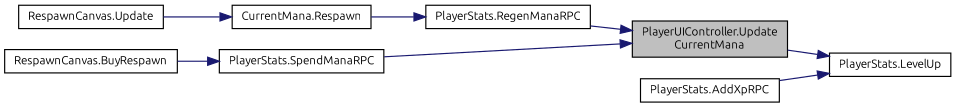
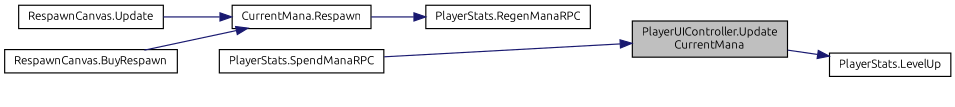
(606, 28) -> none
(193, 61) -> (190, 40)
(710, 90) -> none
